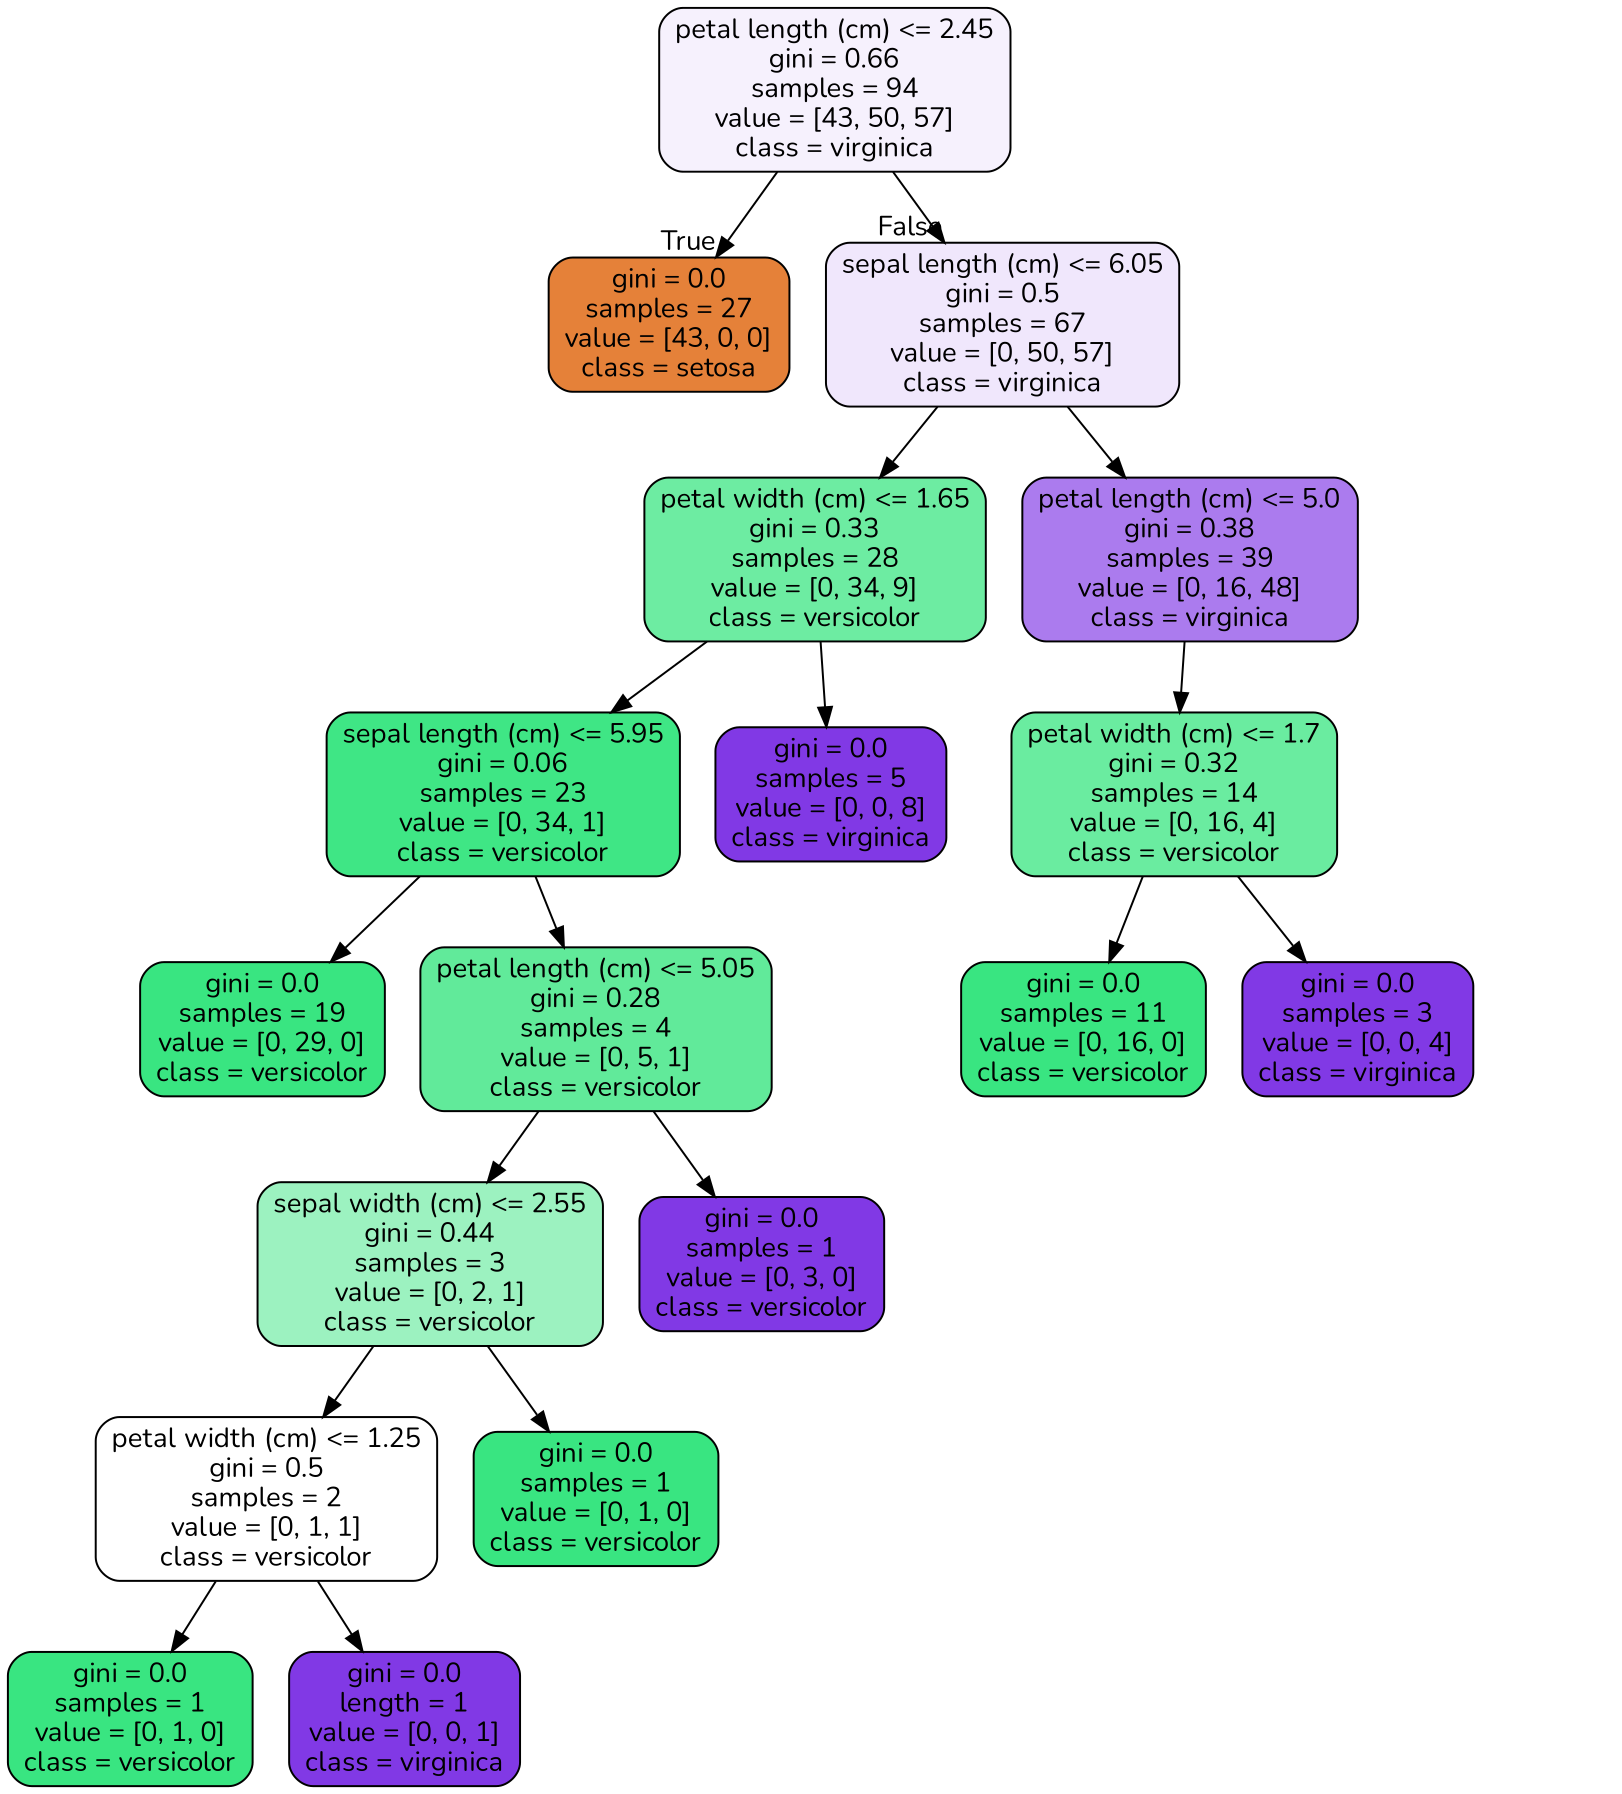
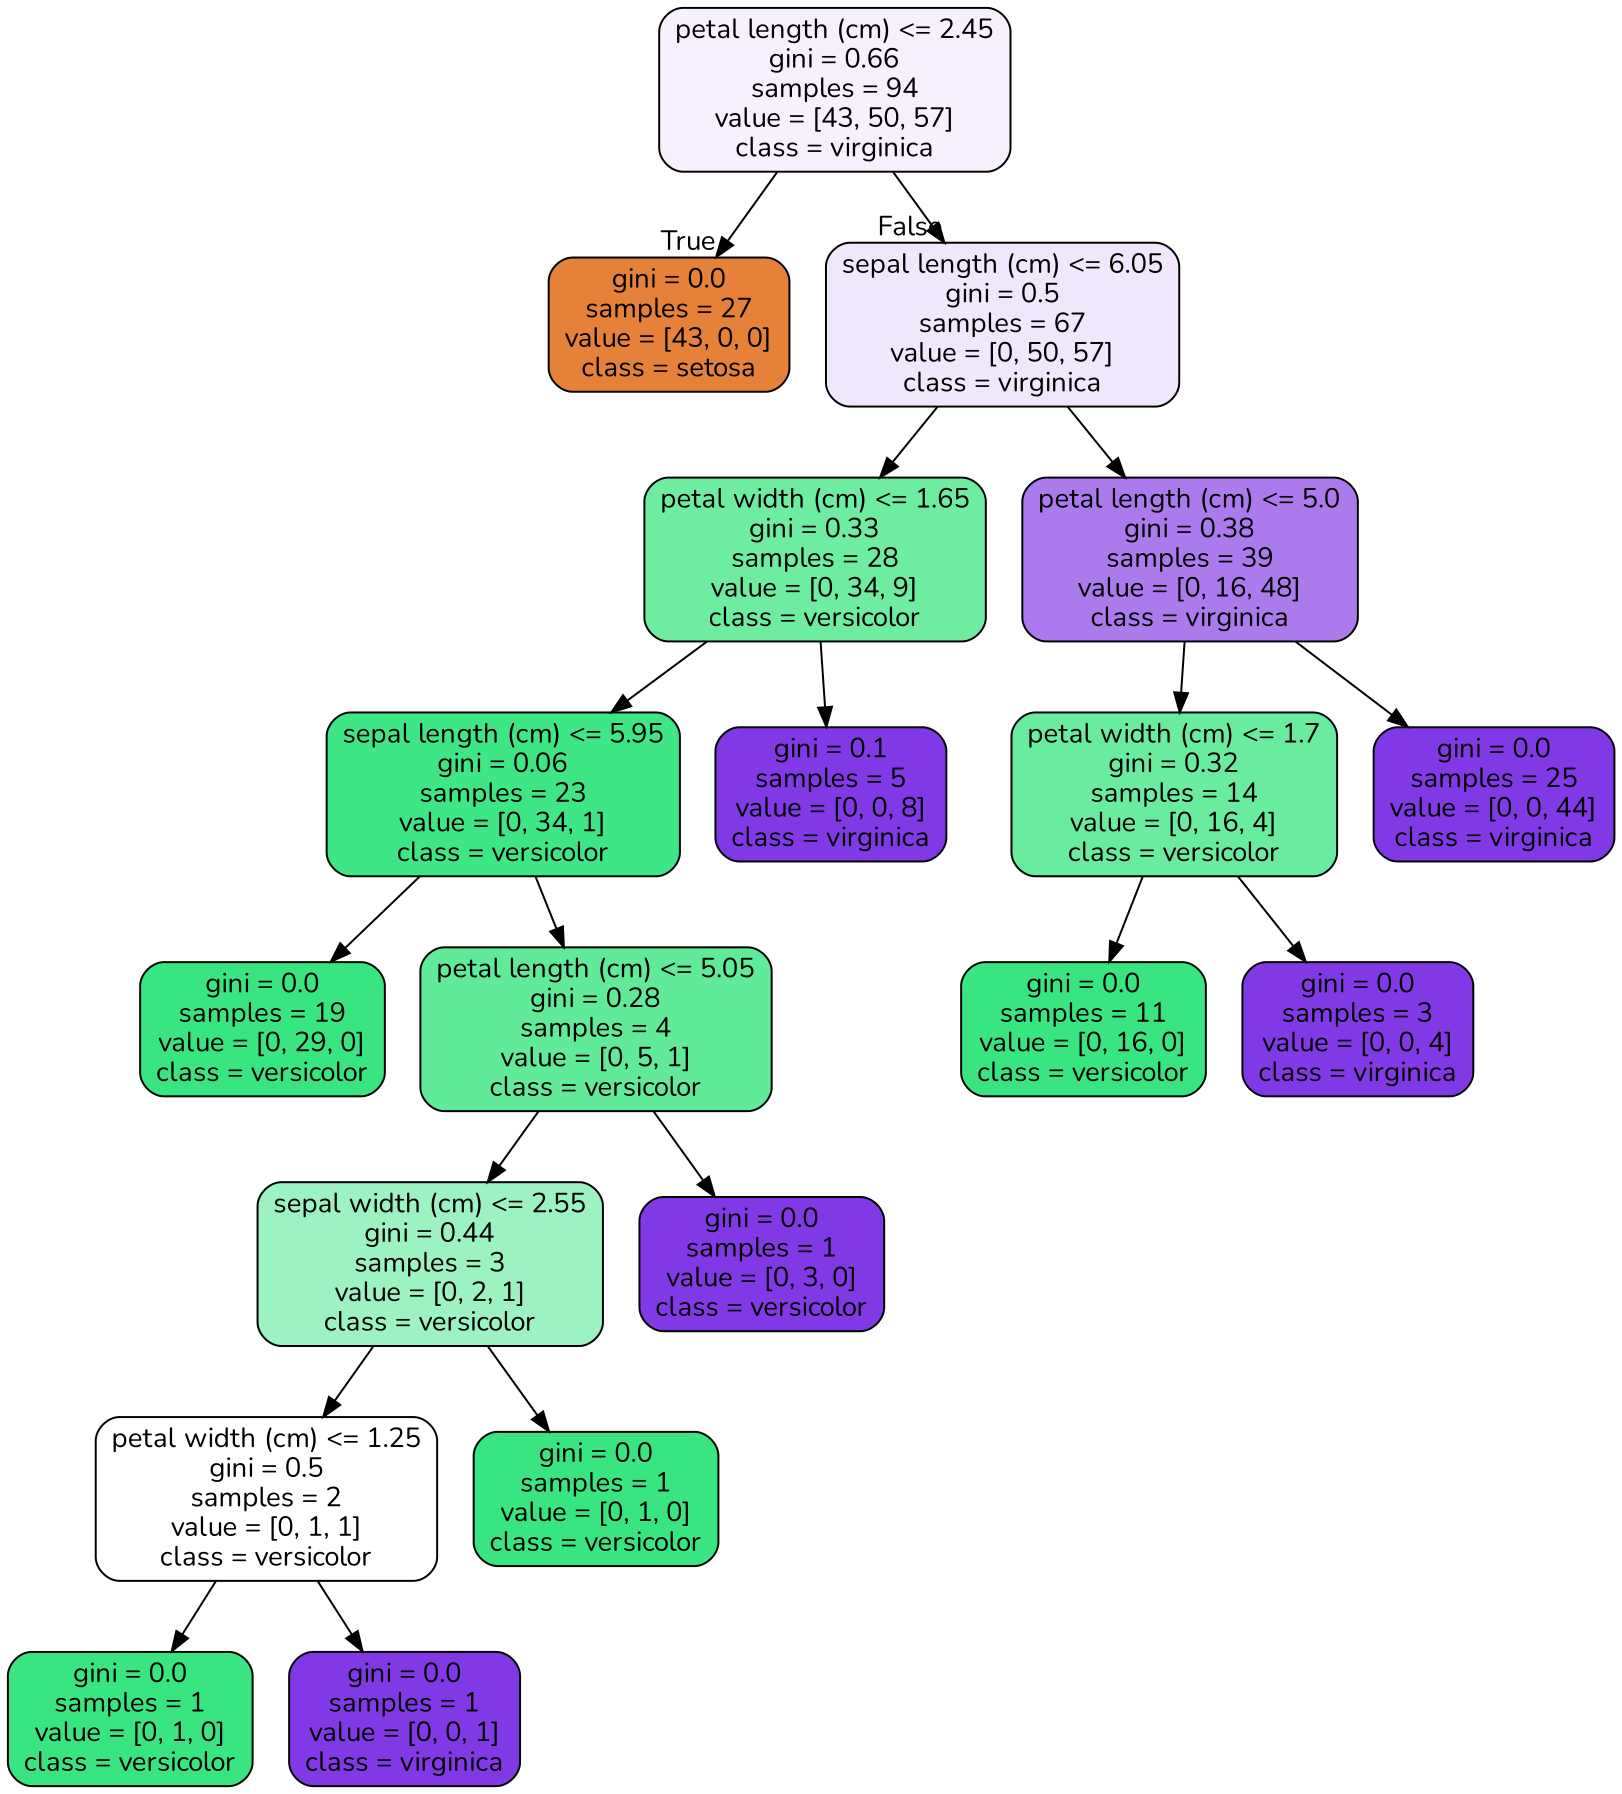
(831, 794) -> (831, 794)
none -> (1494, 794)
(405, 1719) -> (405, 1719)
